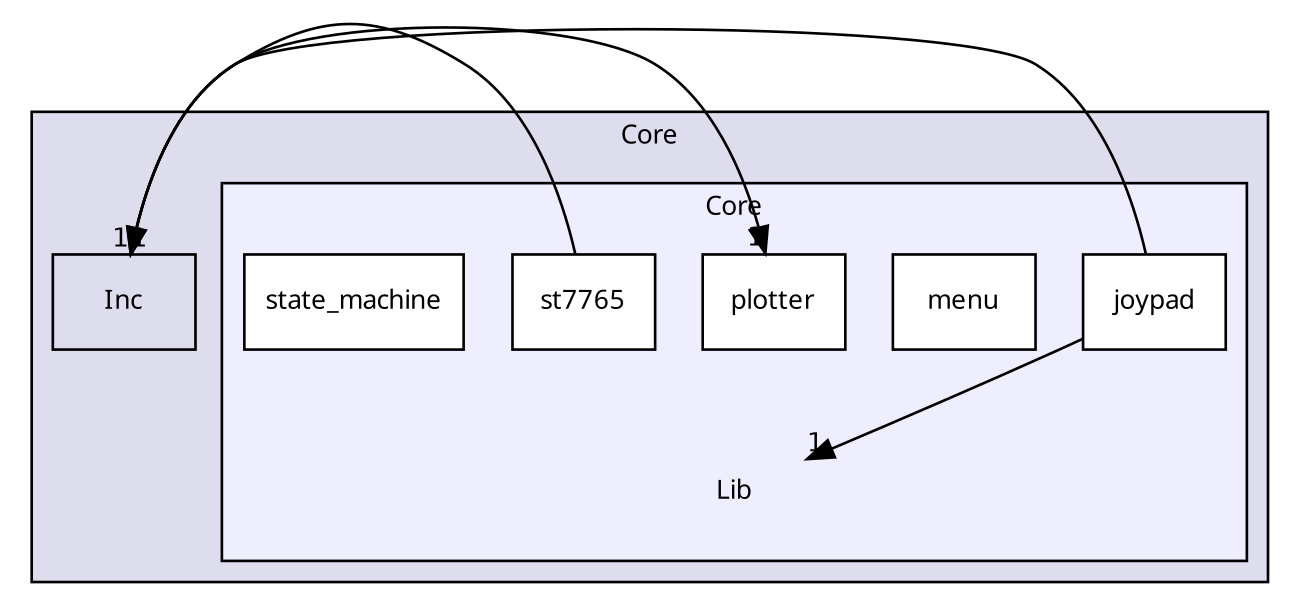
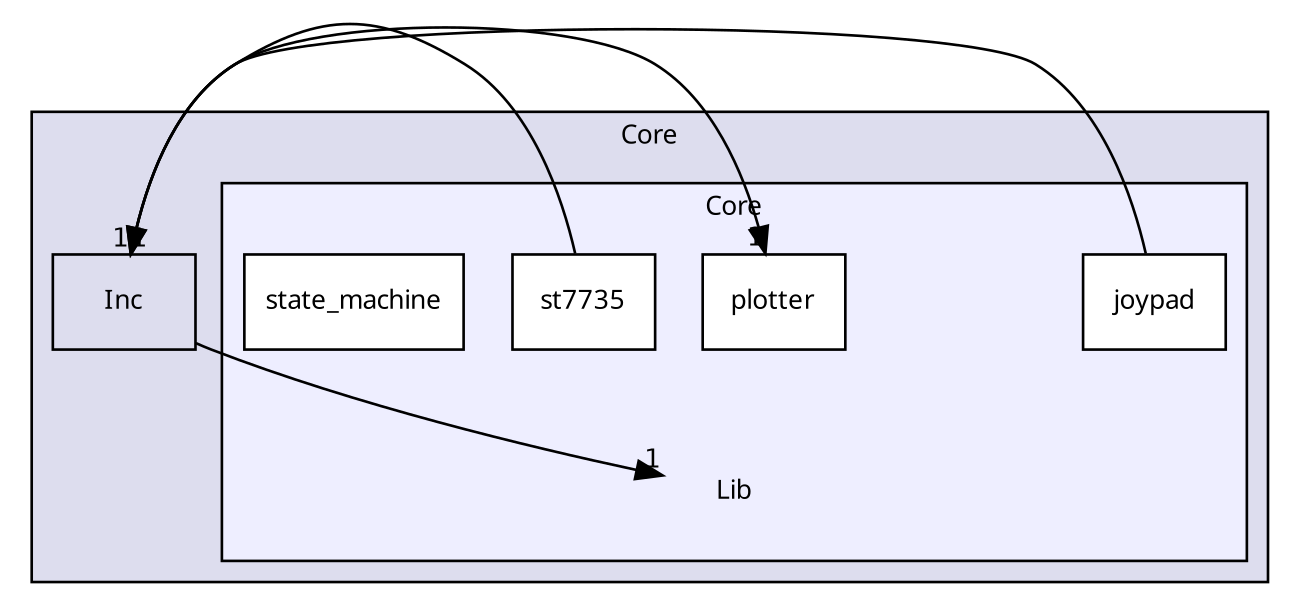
(584, 302) -> (584, 302)
(964, 302) -> none
(958, 395) -> (414, 415)
